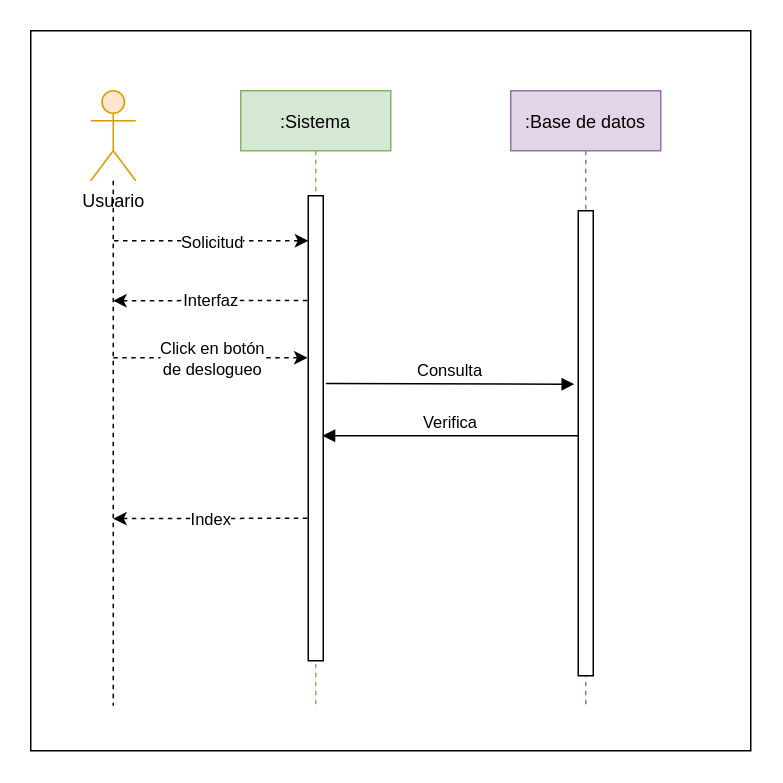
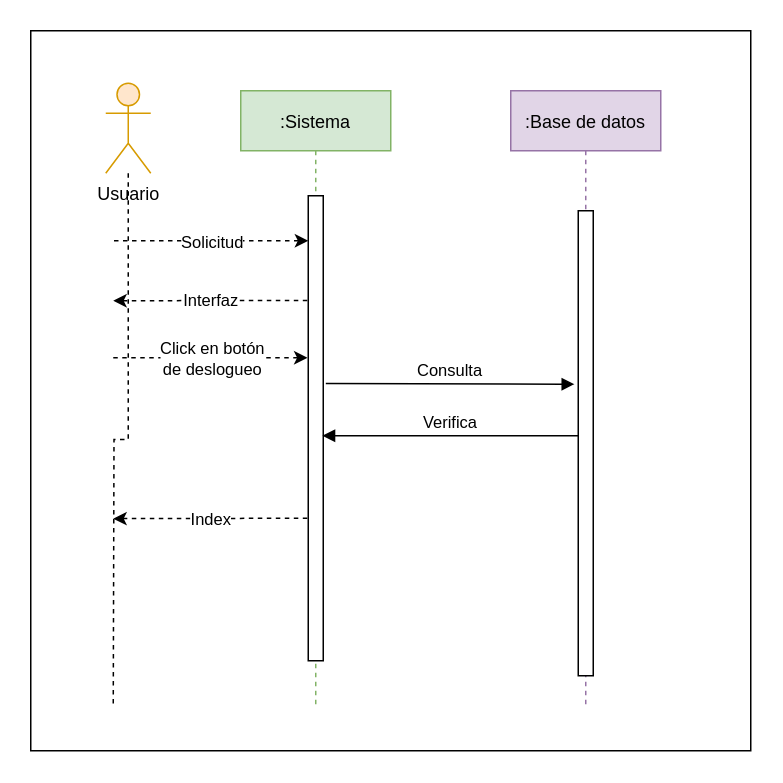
(113, 136) -> (128, 128)
